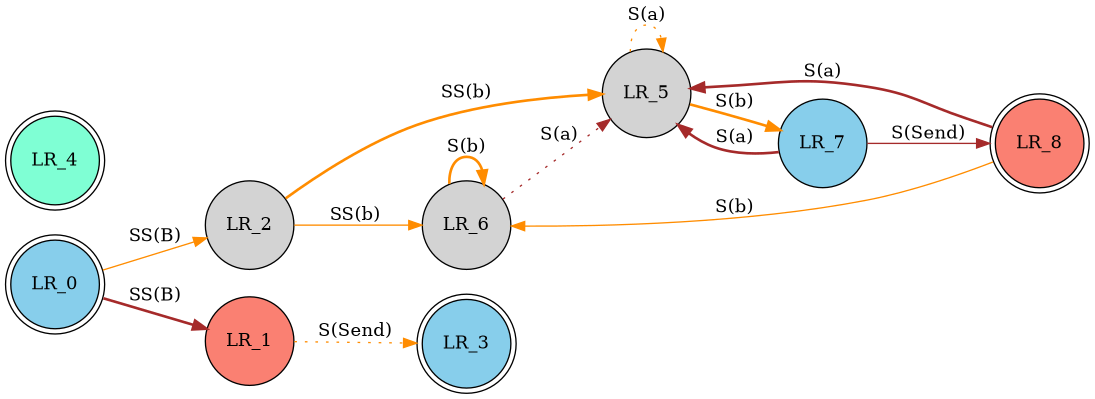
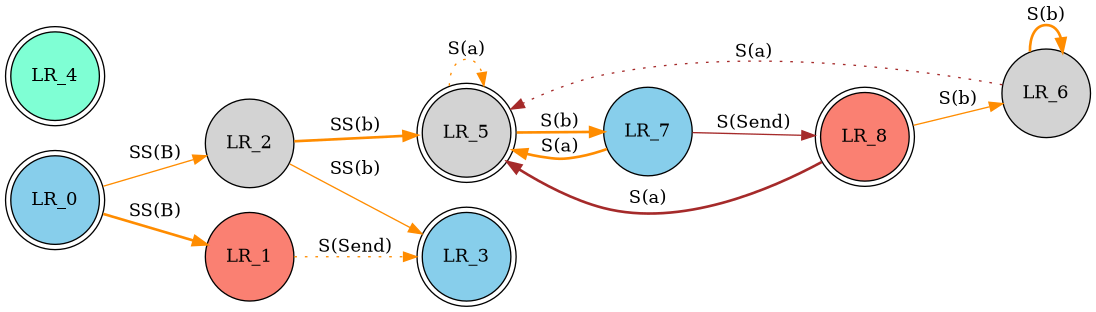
(647, 93) -> (467, 133)
(732, 152) -> (567, 158)
(352, 225) -> (350, 196)
(148, 312) -> (148, 227)
